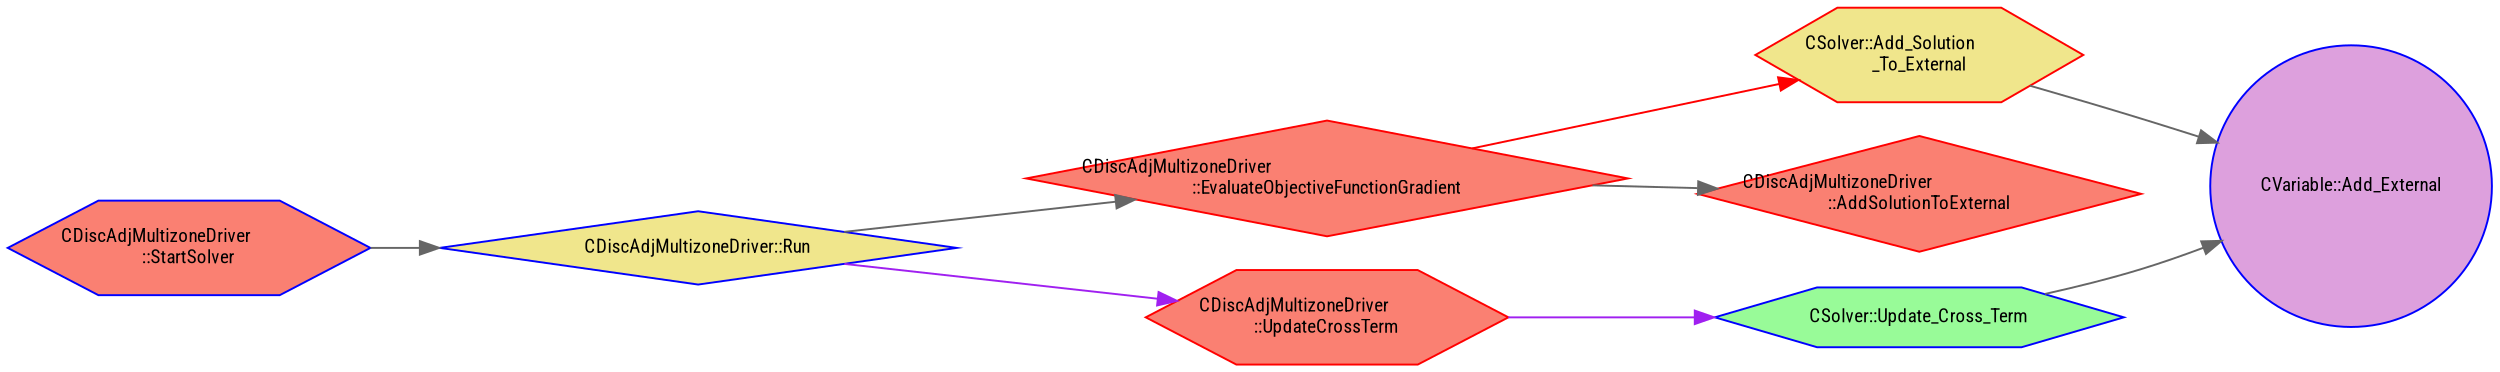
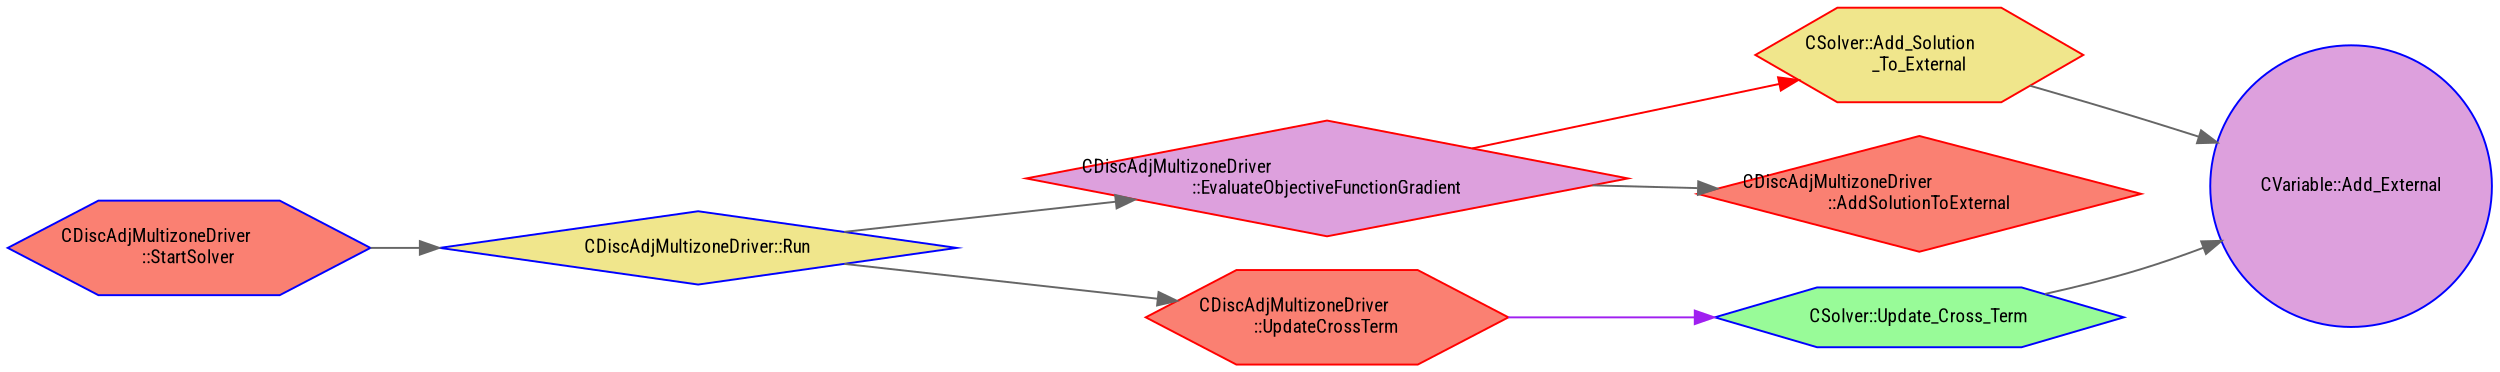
(1327, 178) -> (1327, 178)
(1001, 281) -> (1001, 281)
